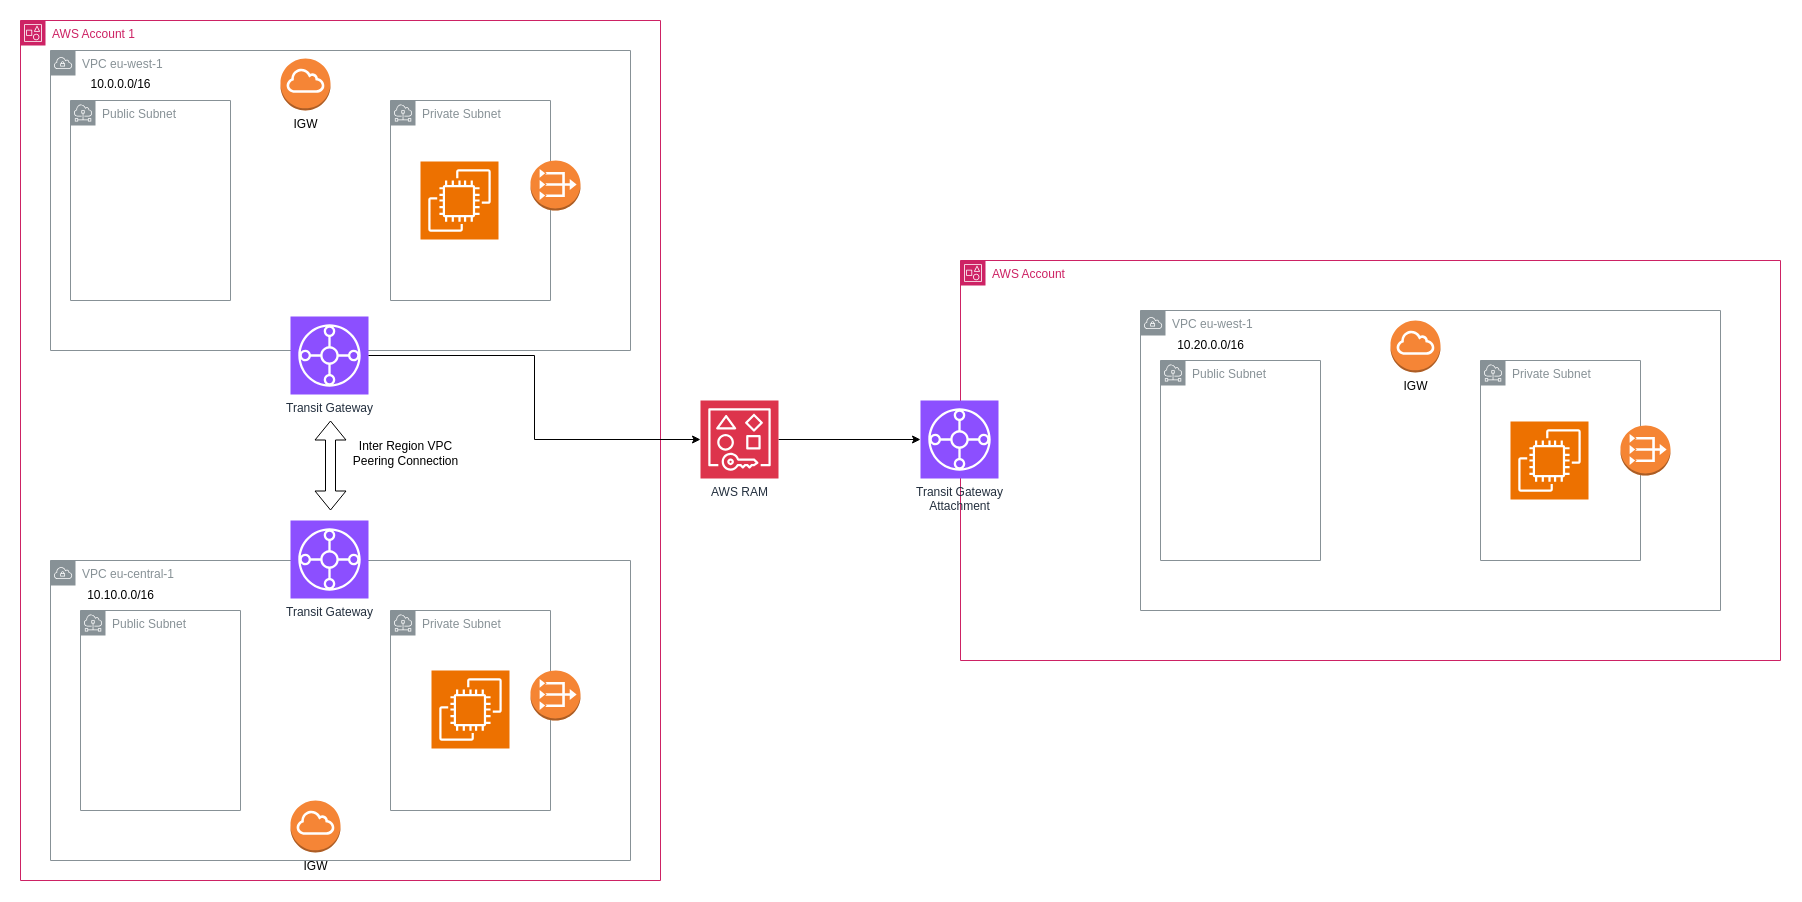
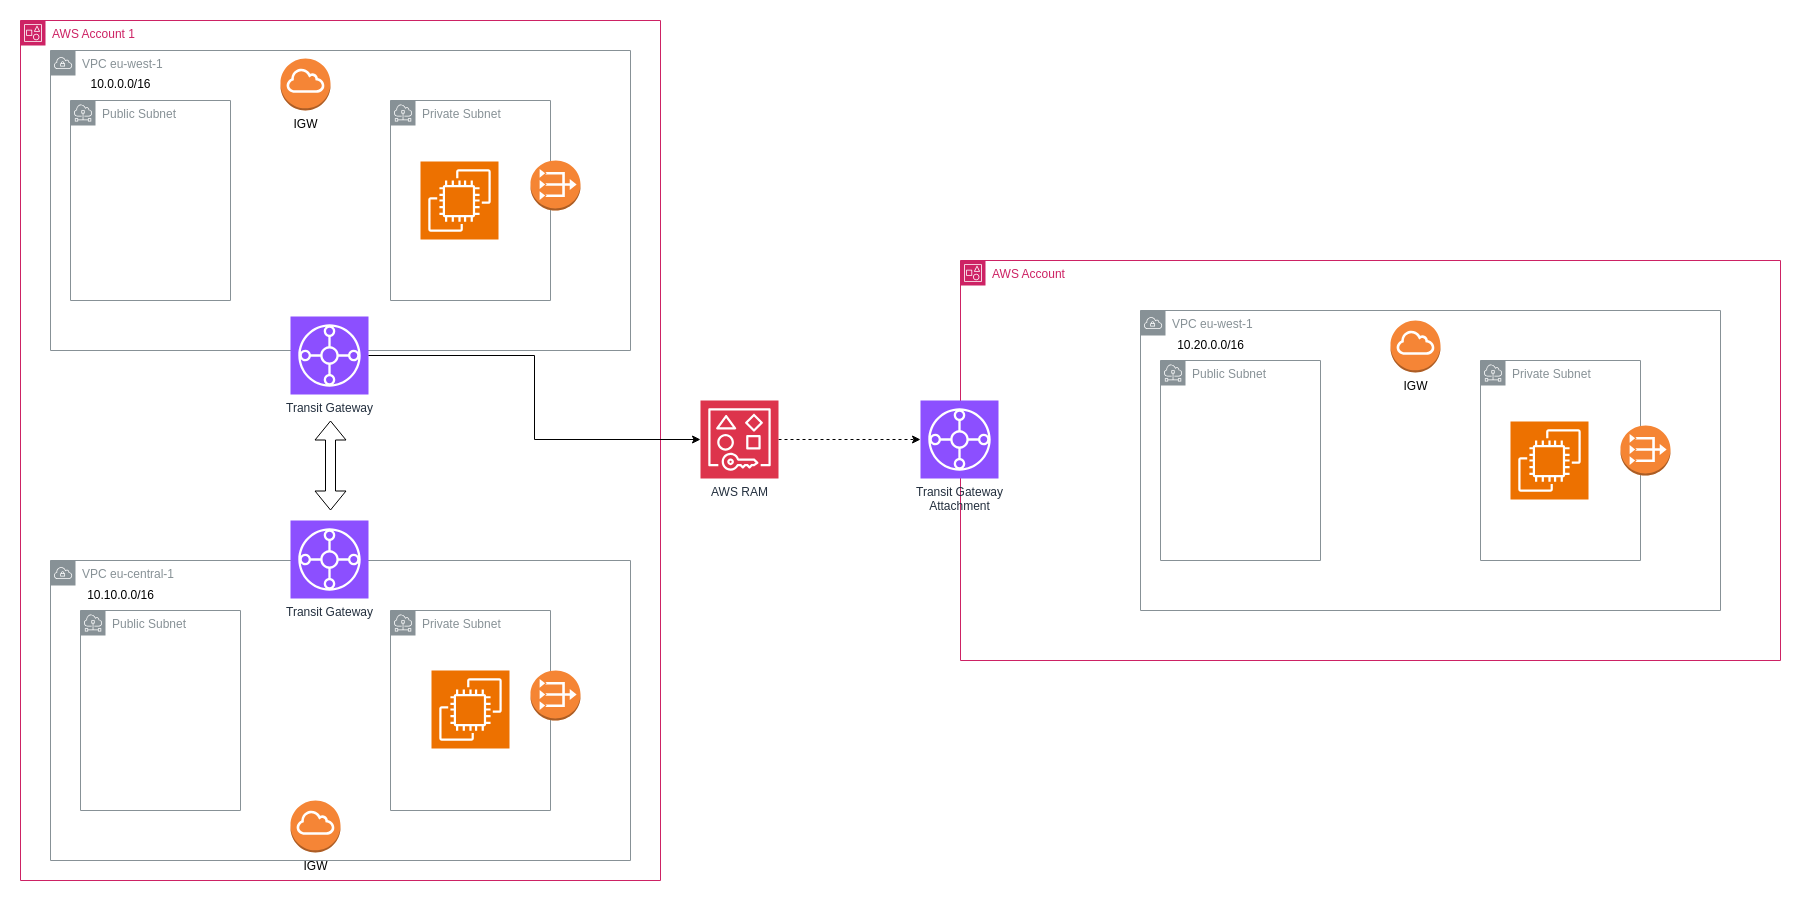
(846, 440) -> (846, 440)
(406, 454) -> none
